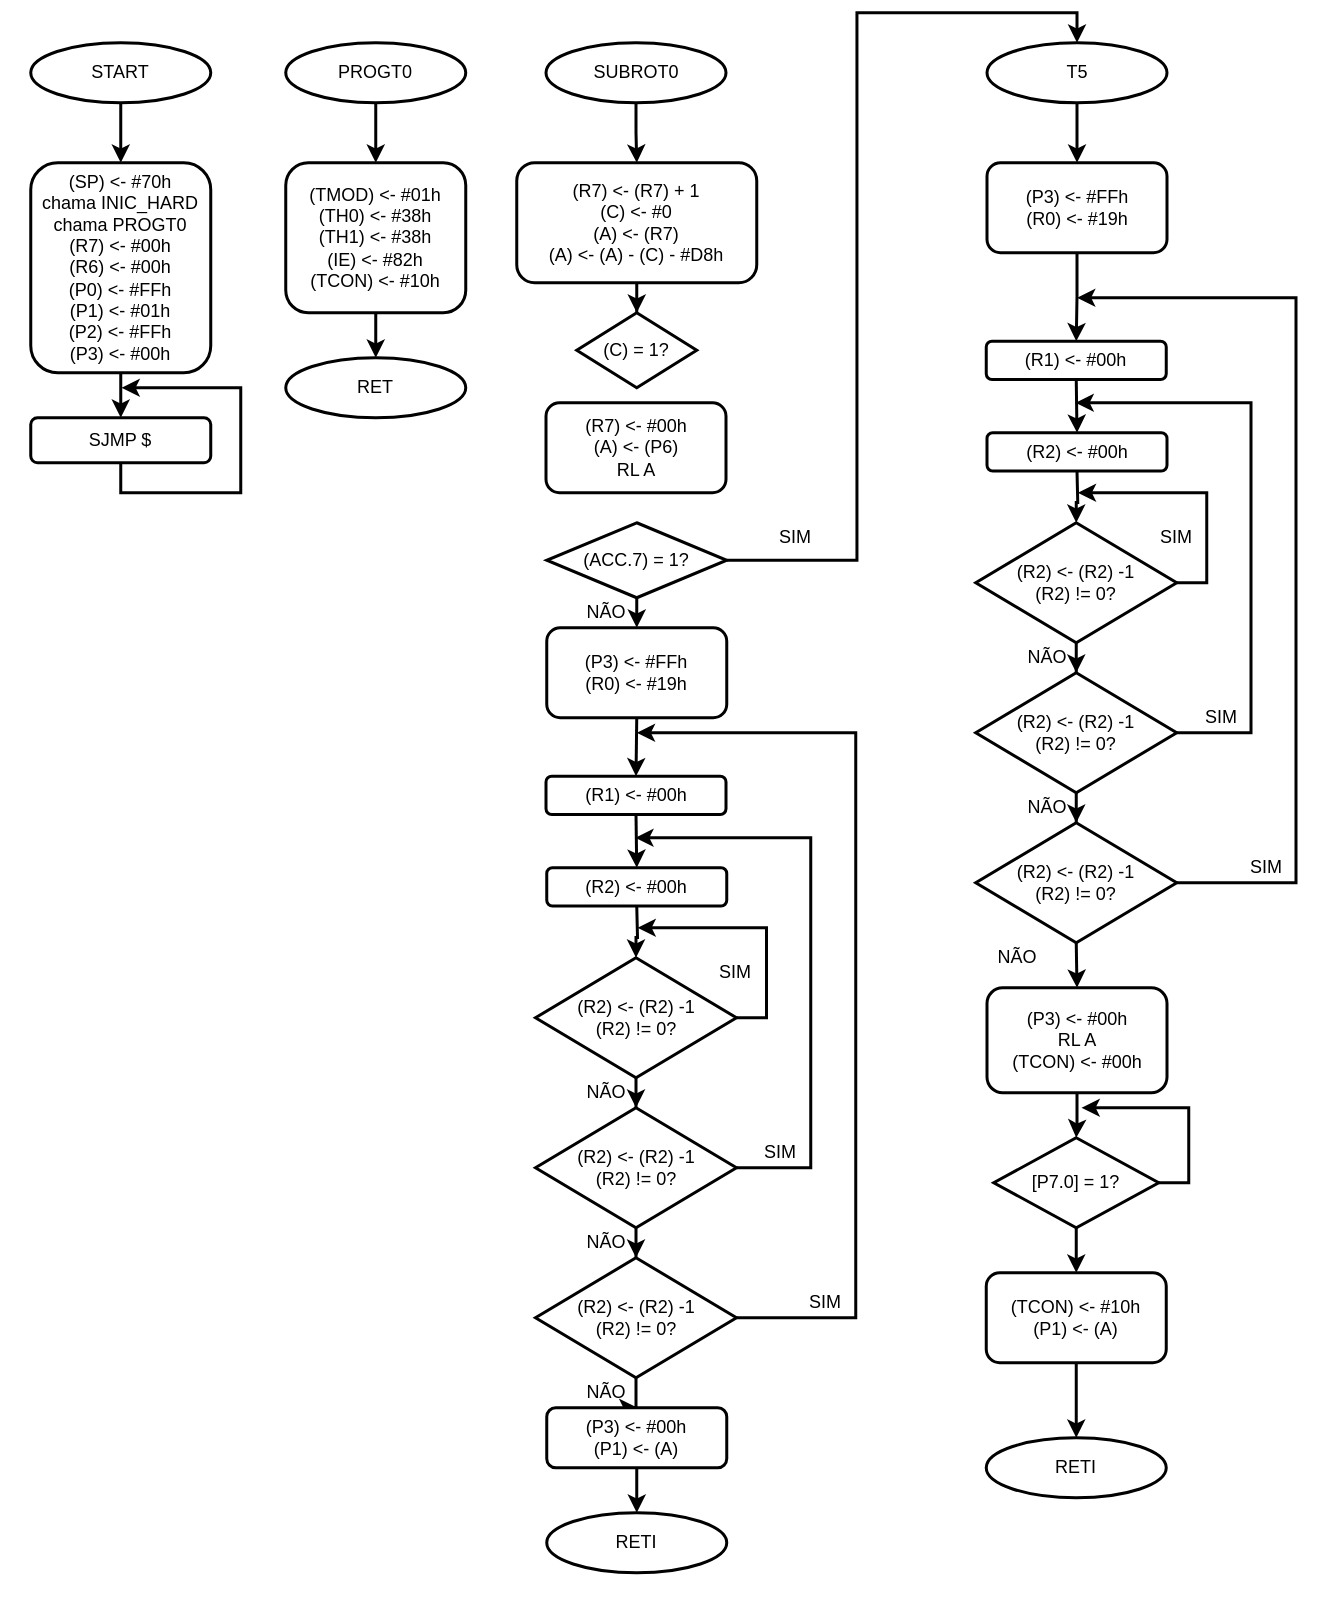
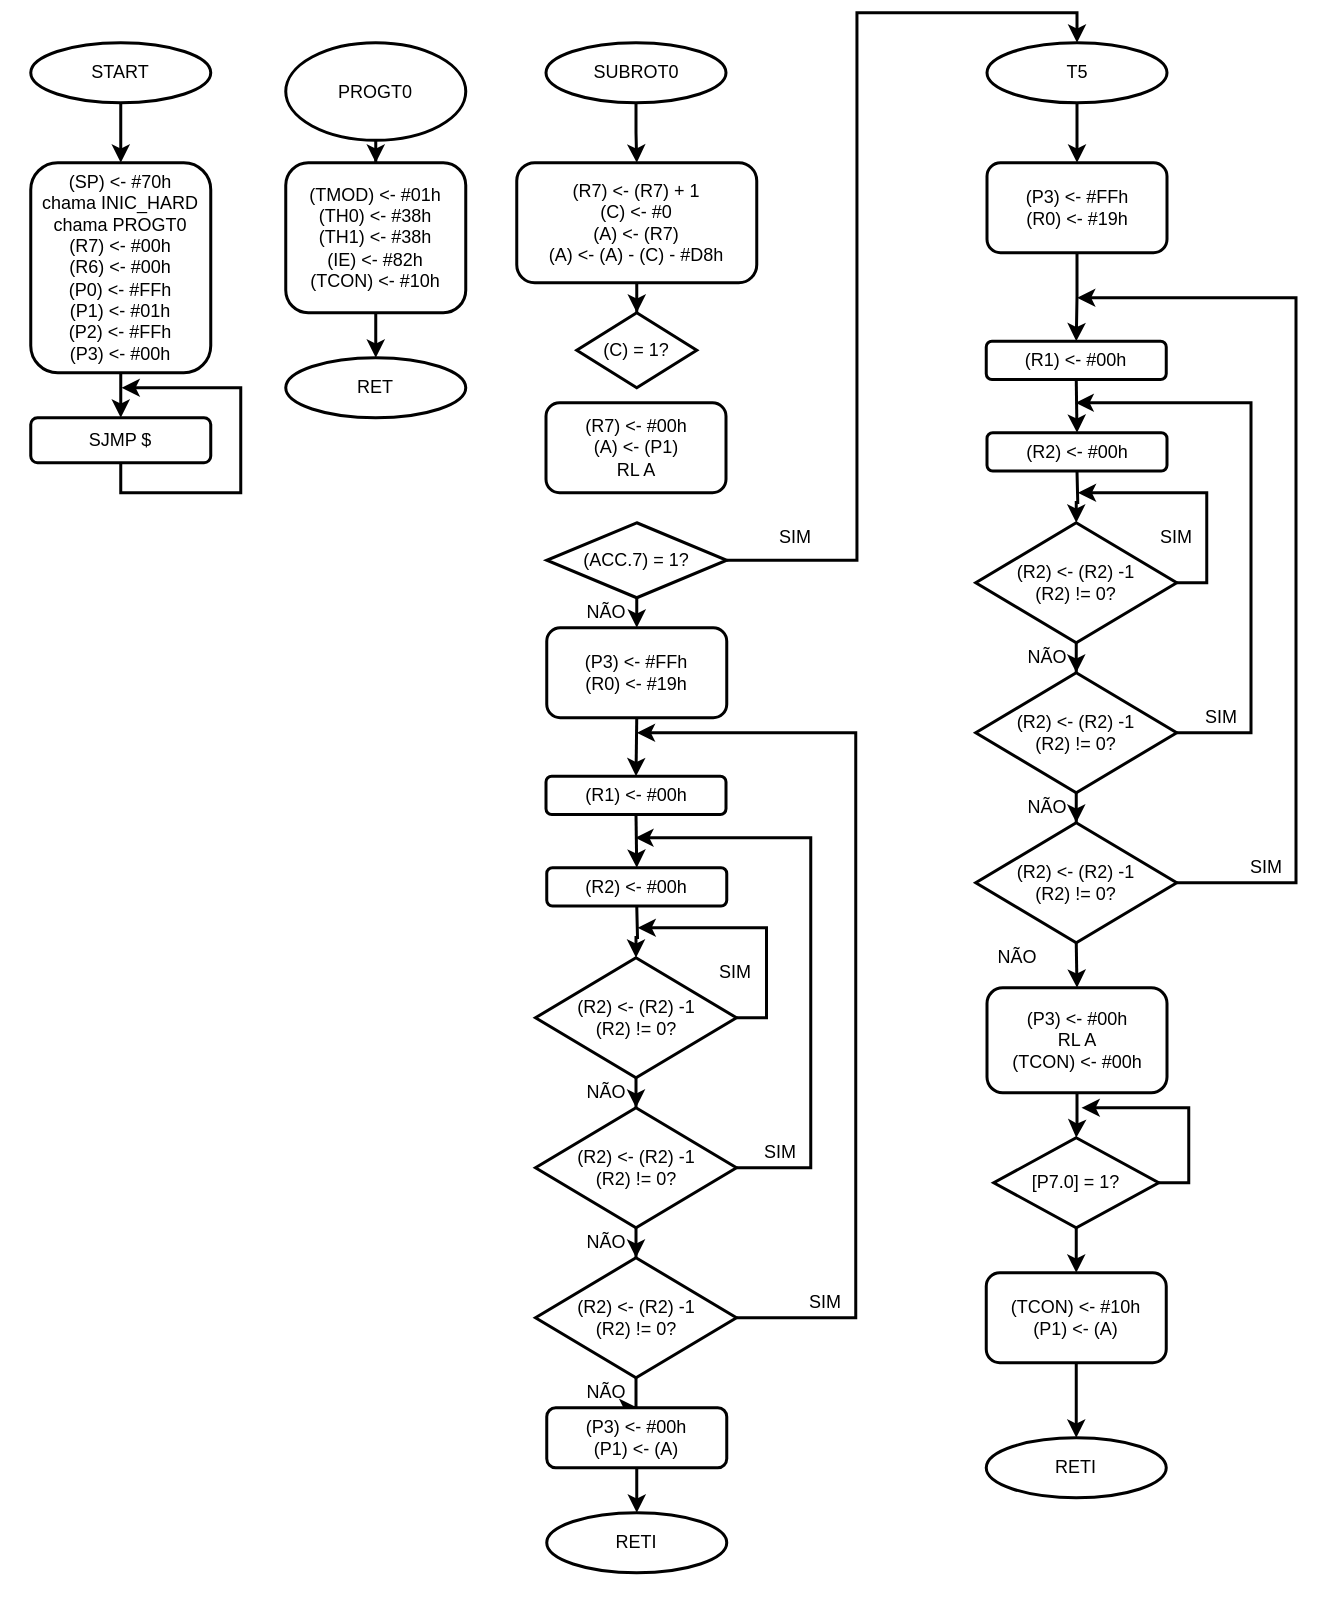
(376, 73) -> (376, 92)
(637, 448) -> (637, 448)
